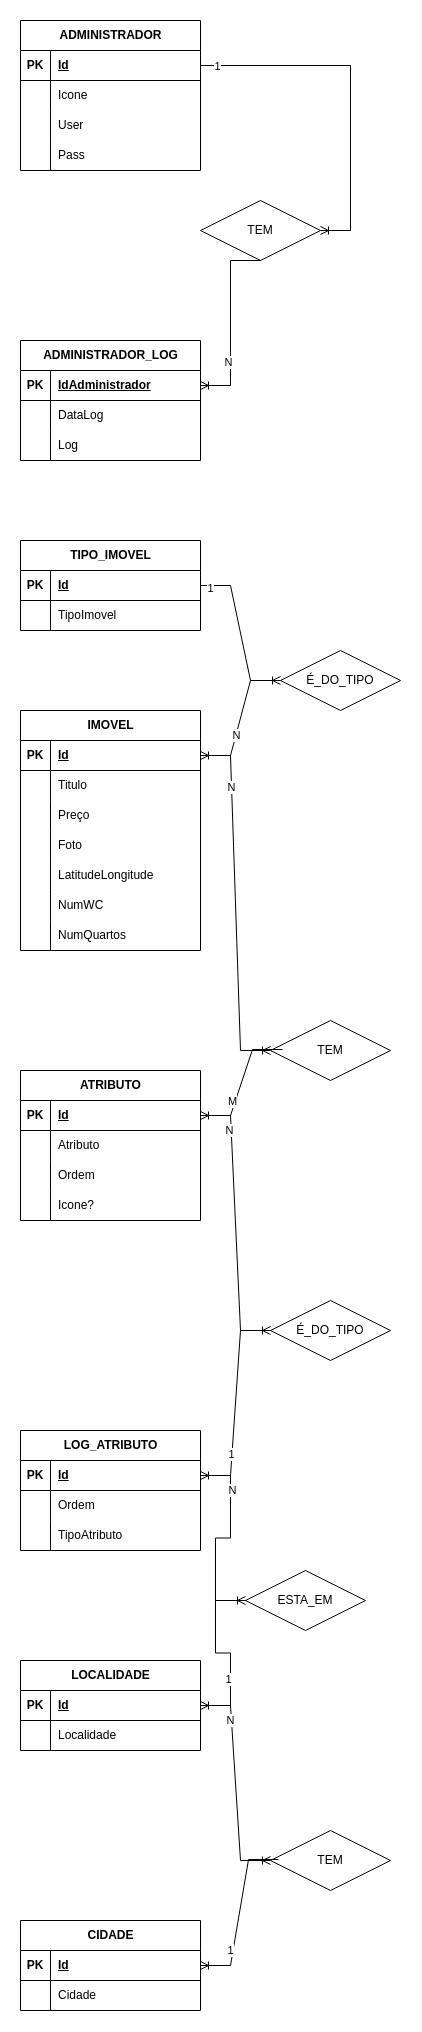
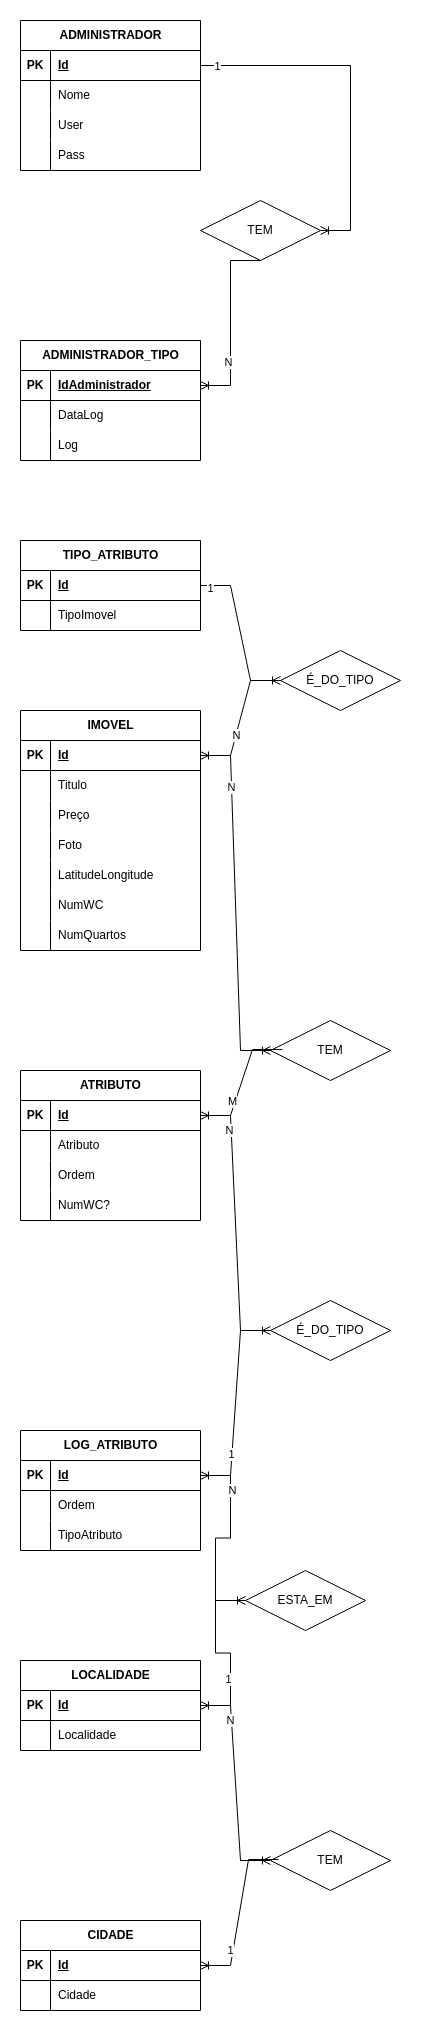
(75, 96) -> (72, 96)
(111, 356) -> (111, 356)
(111, 556) -> (111, 556)
(79, 1206) -> (79, 1206)
